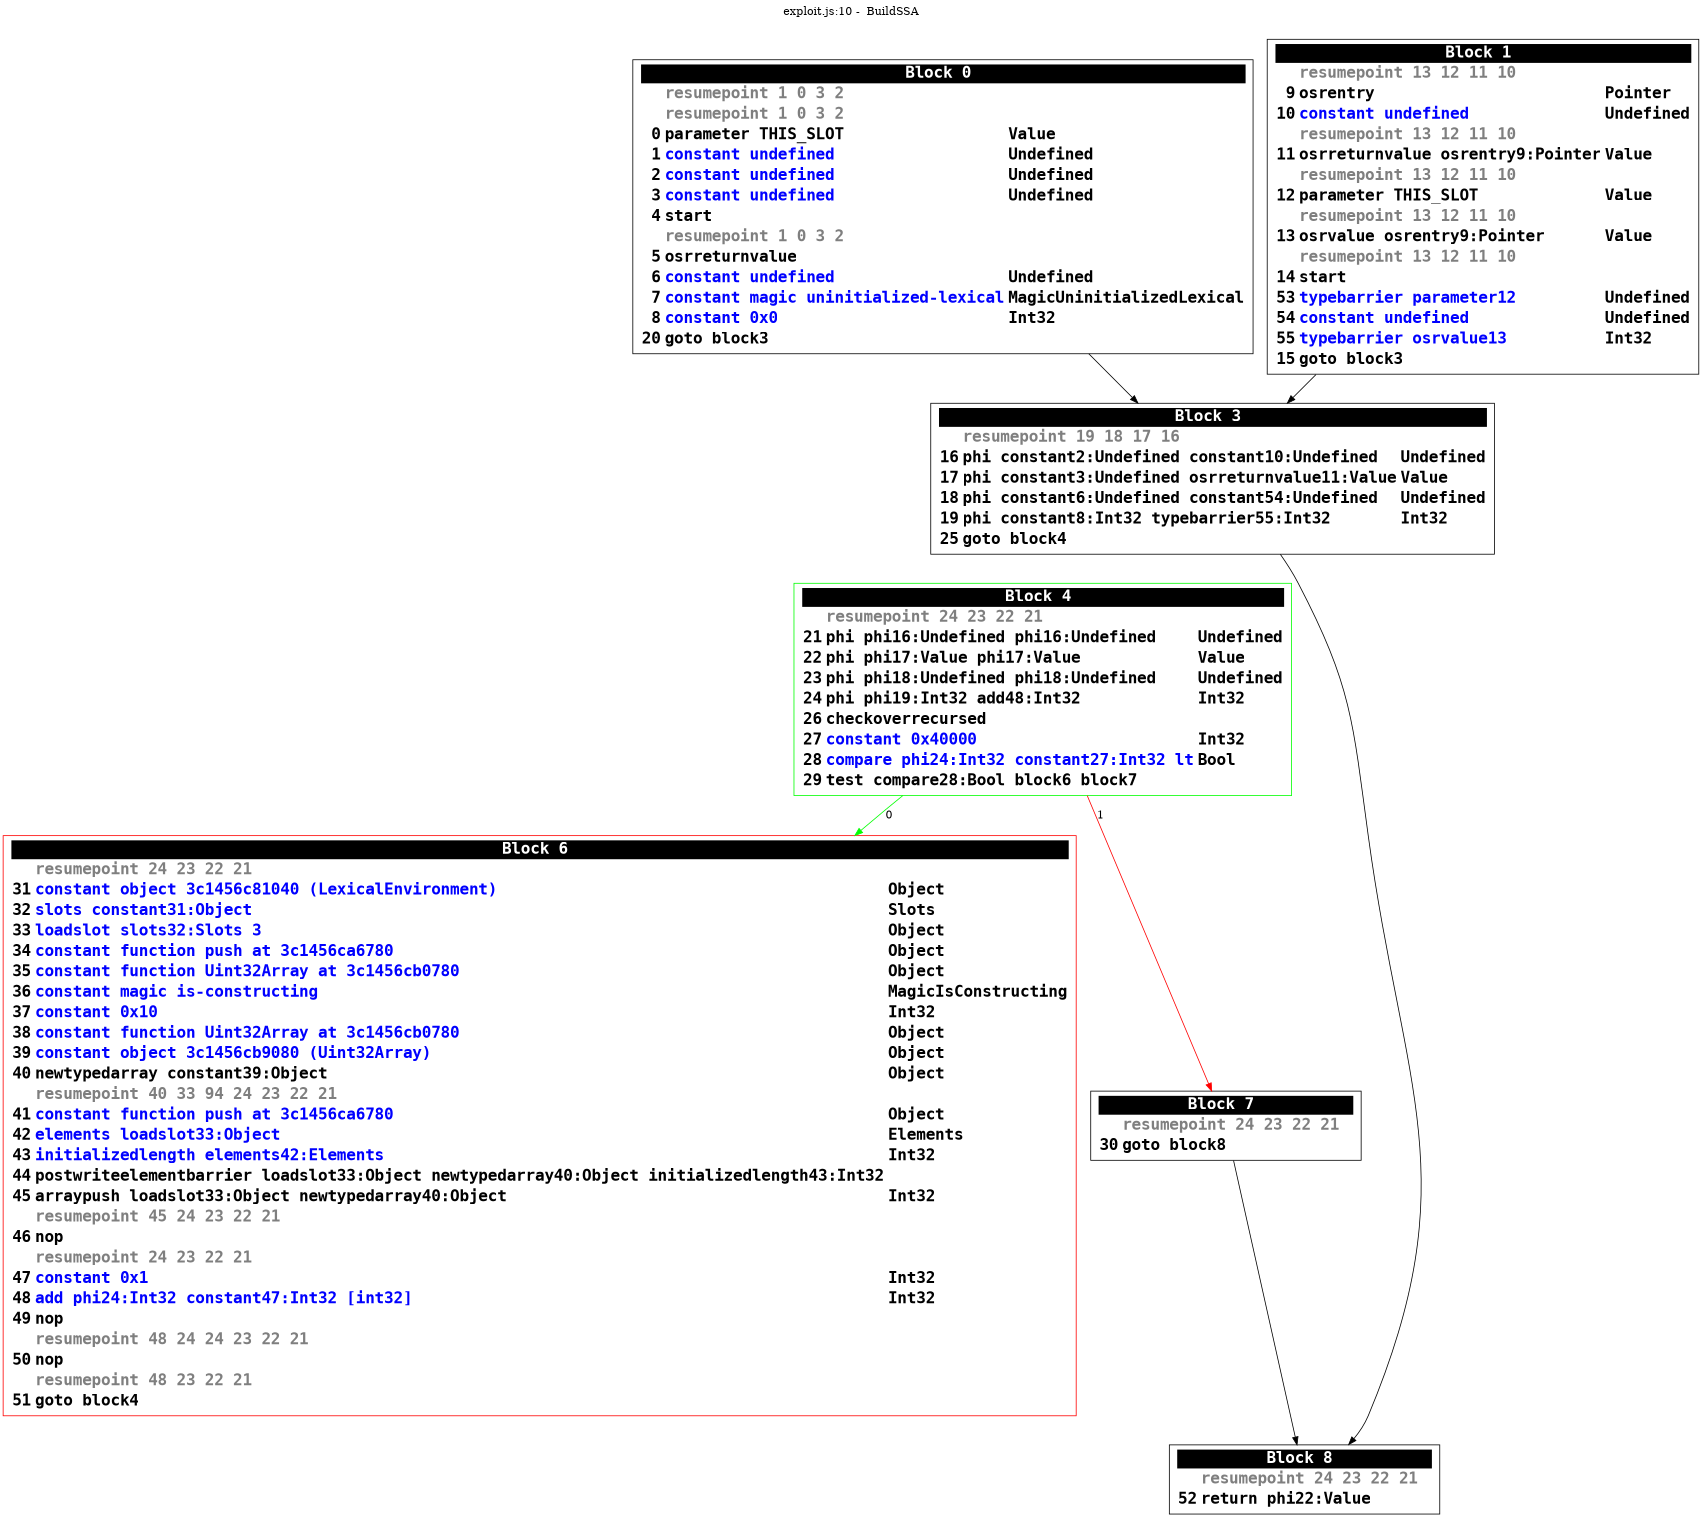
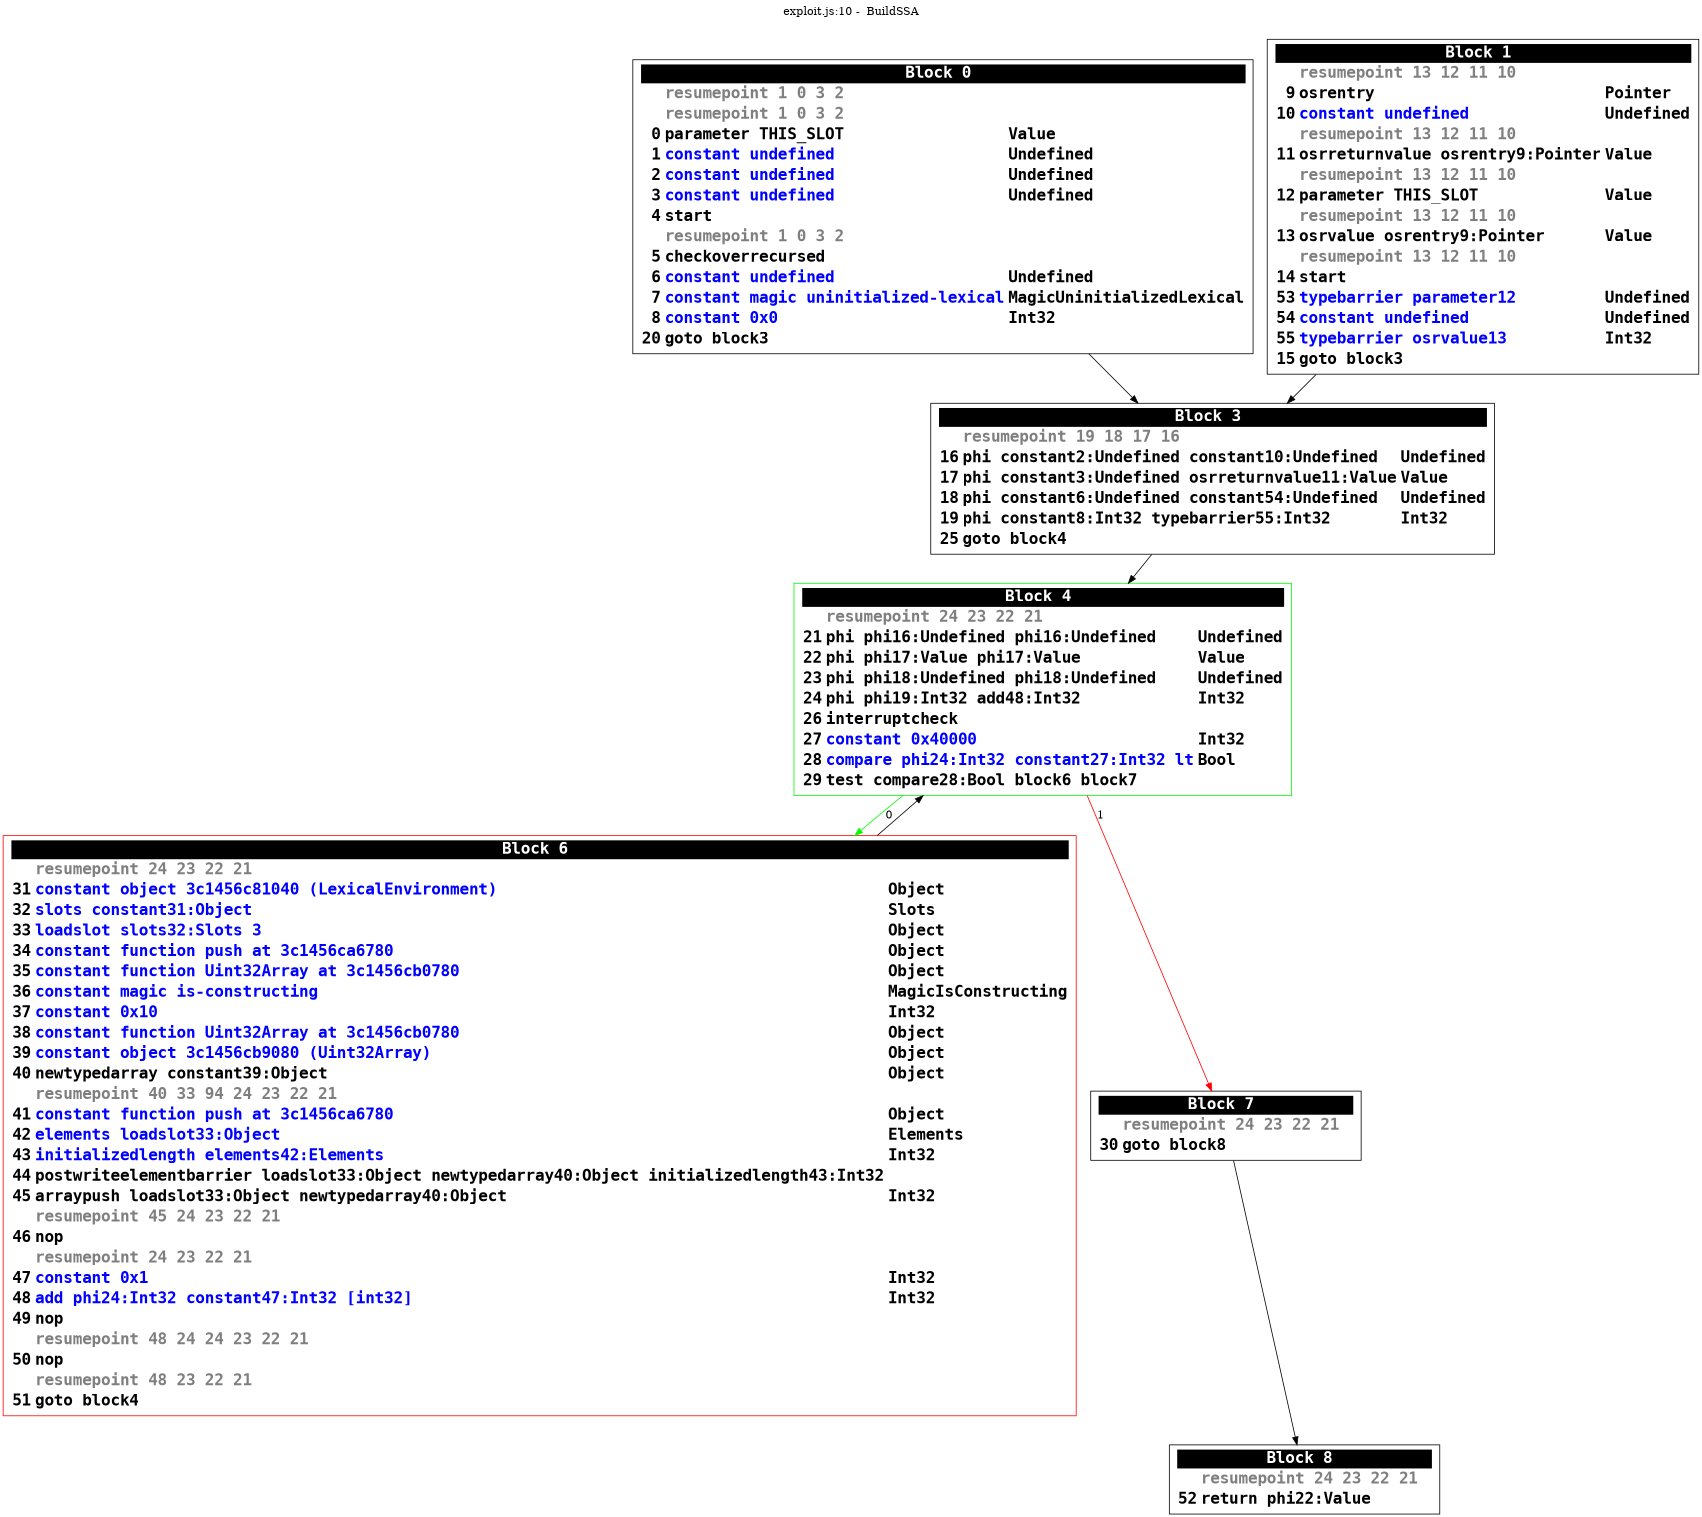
(731, 257) -> (745, 257)
(906, 719) -> (892, 719)
none -> (897, 818)
(1396, 994) -> (1143, 566)
